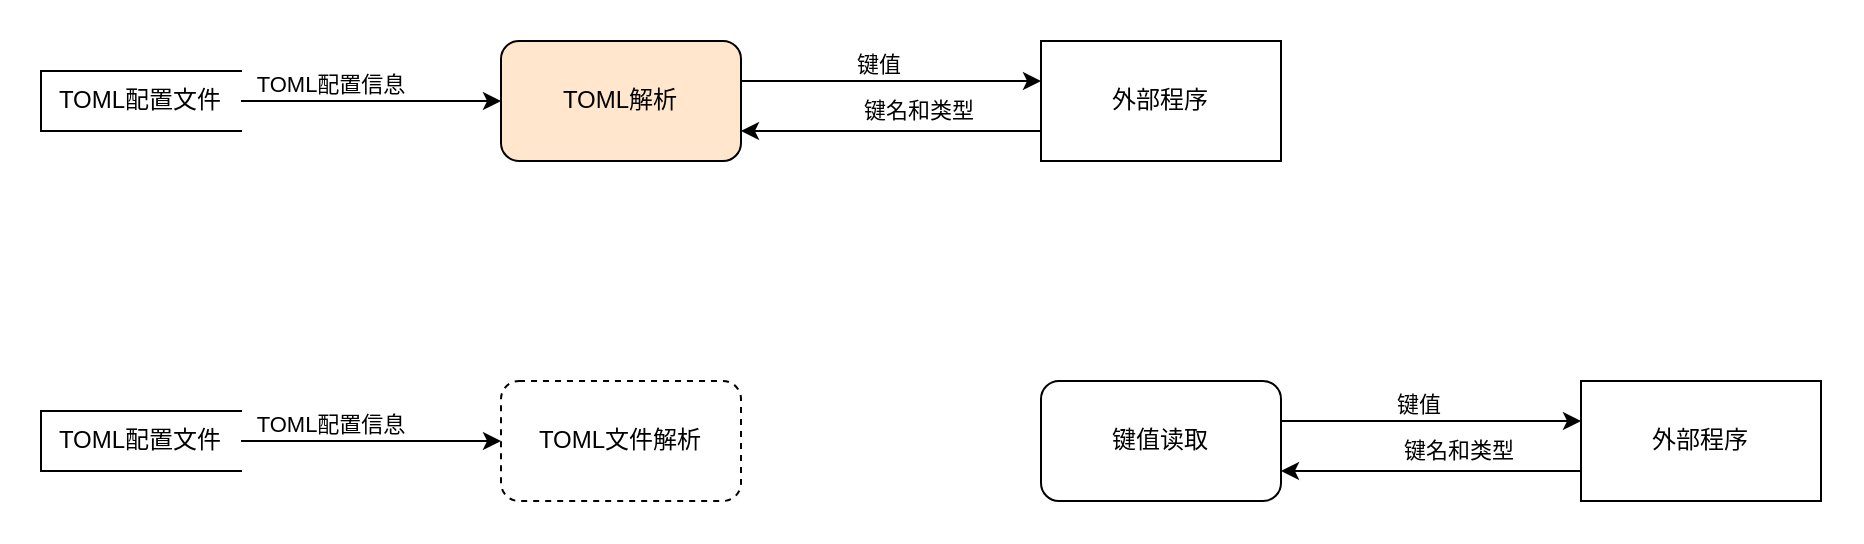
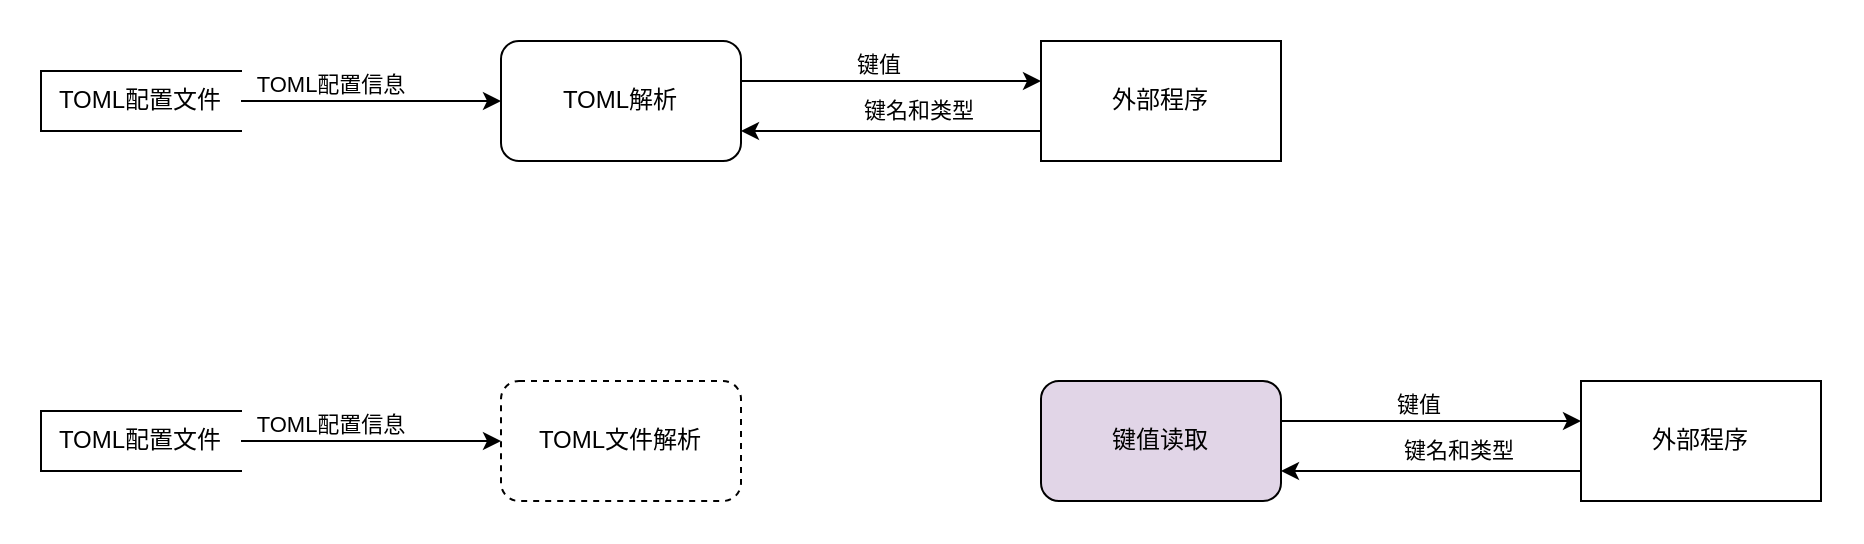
(621, 101) -> (621, 101)
(1161, 441) -> (1161, 441)
